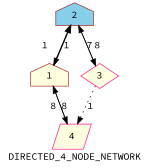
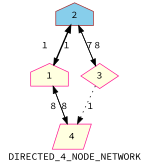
(50, 76) -> (50, 76)
